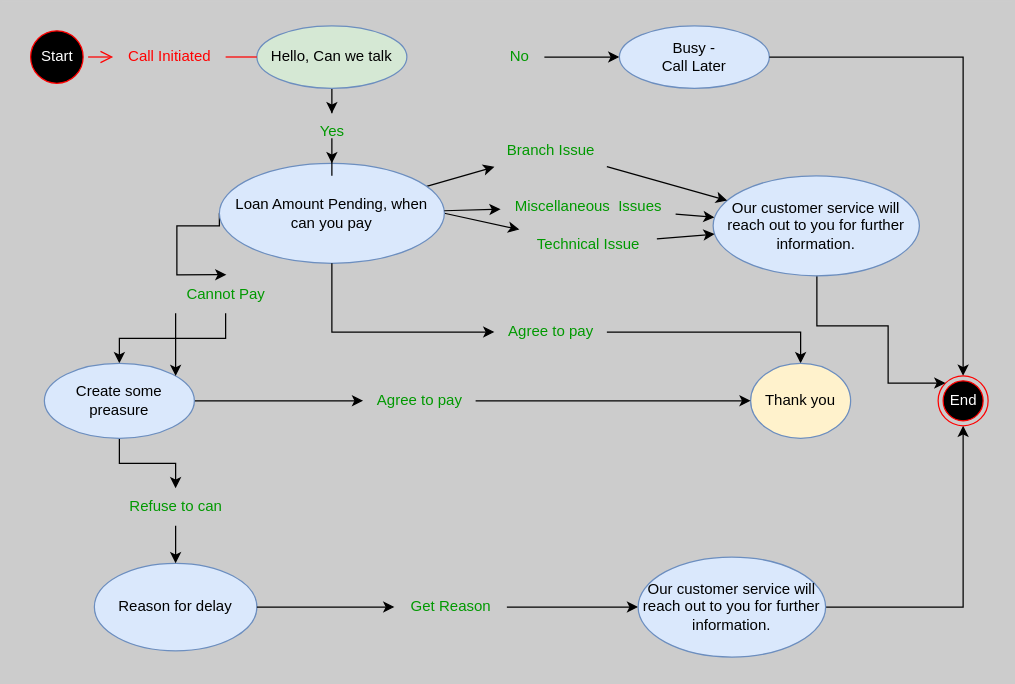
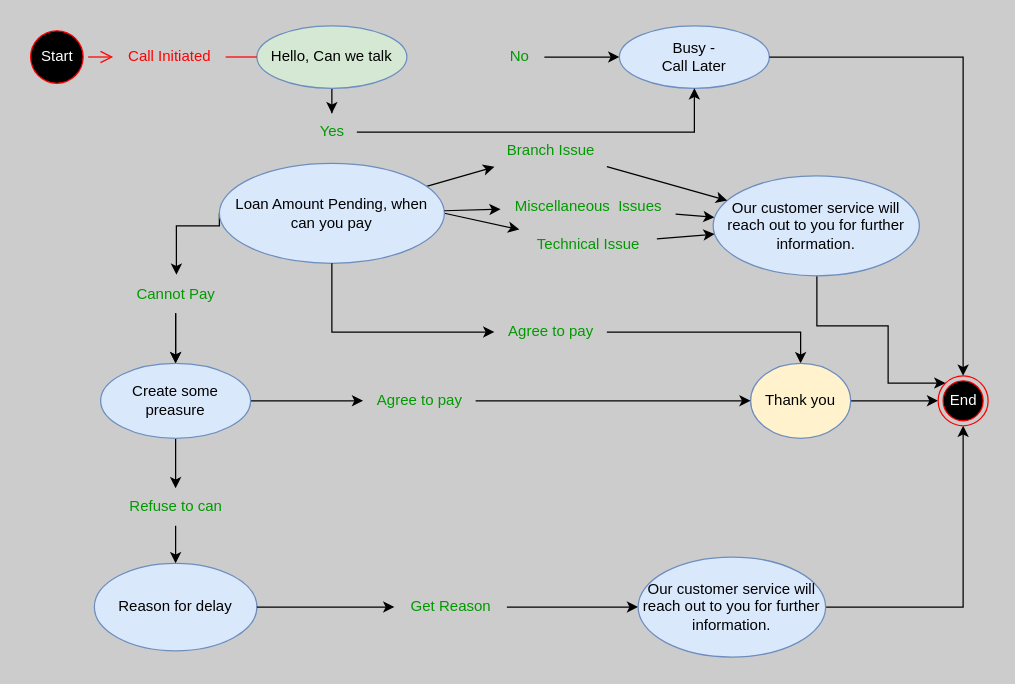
(332, 161) -> (543, 132)
(226, 294) -> (176, 294)
(119, 401) -> (176, 401)
none -> (890, 401)
